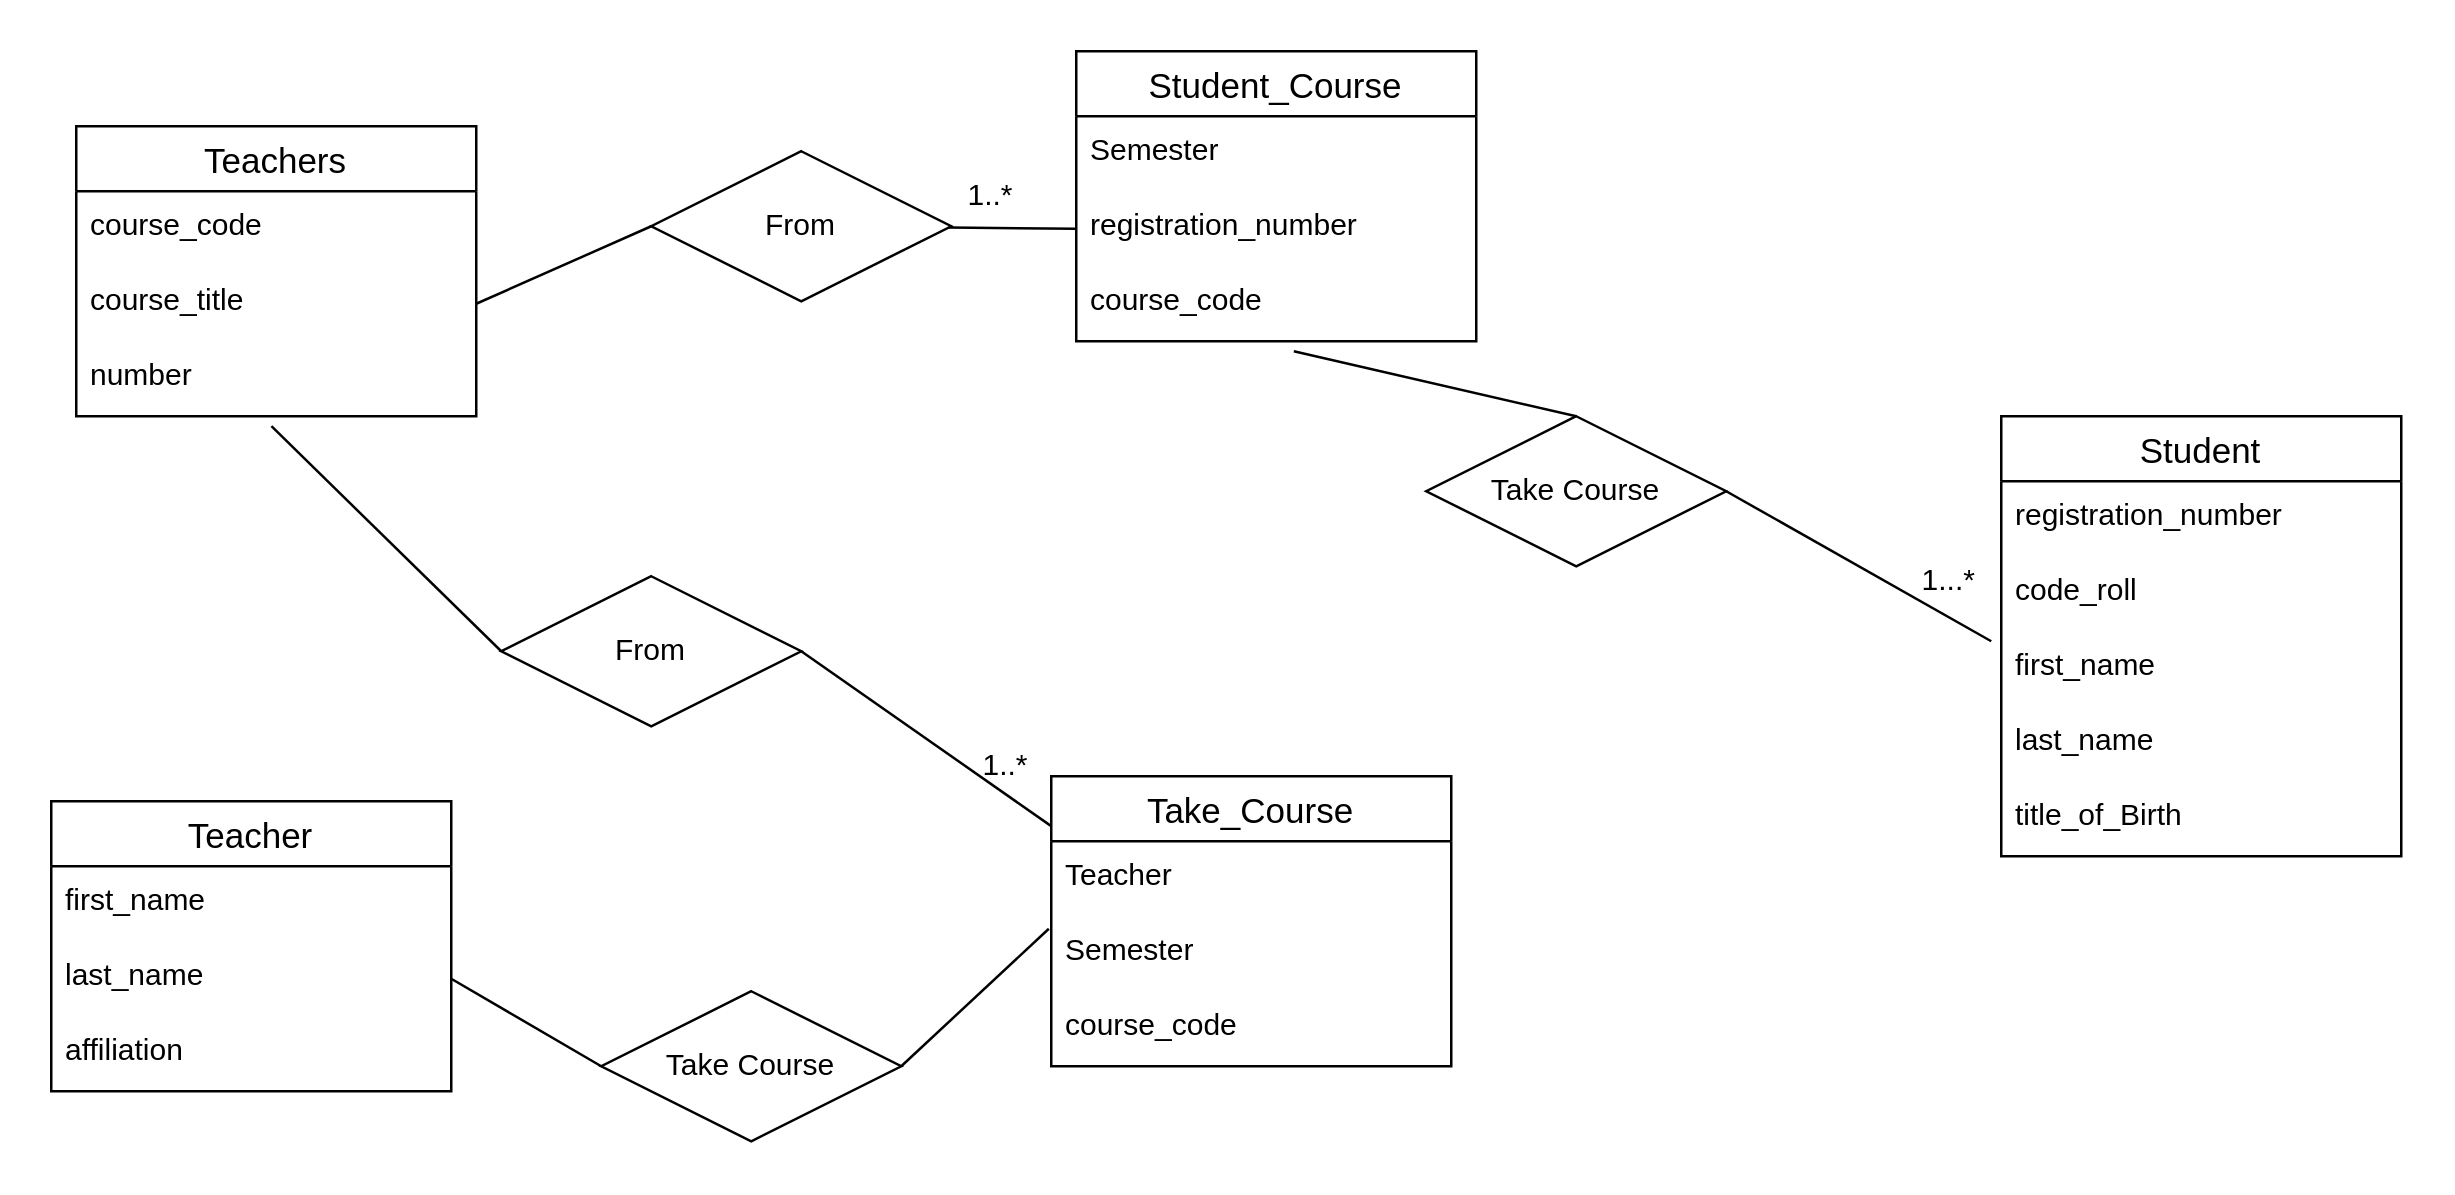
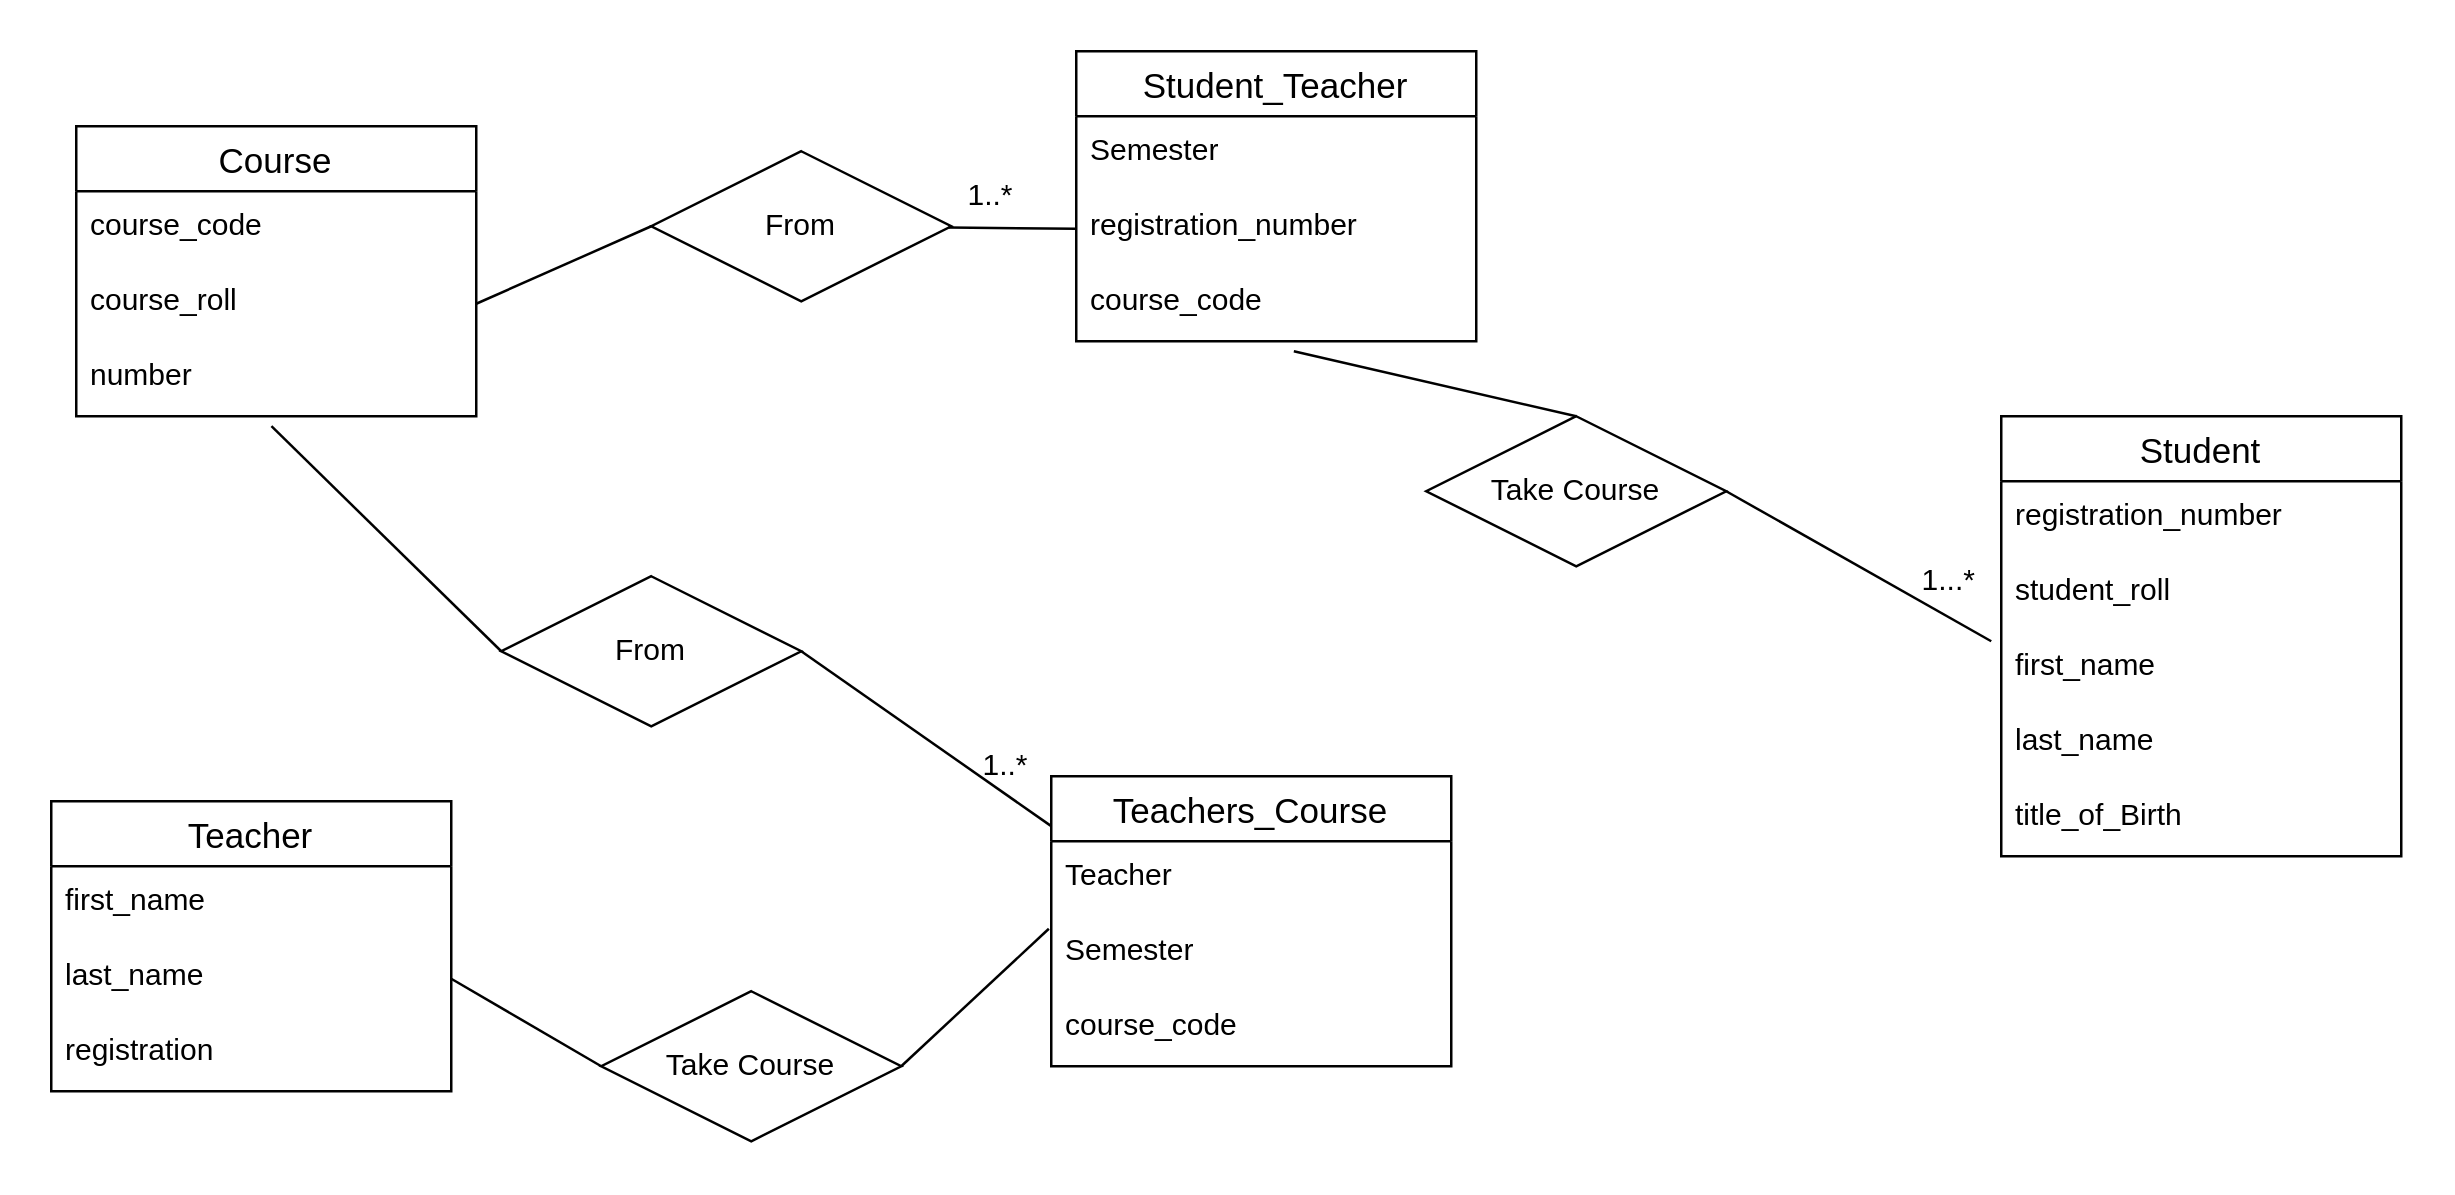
(1275, 86) -> (1275, 86)
(275, 161) -> (275, 161)
(183, 300) -> (175, 300)
(2083, 590) -> (2108, 590)
(1250, 811) -> (1250, 811)
(142, 1050) -> (158, 1050)
